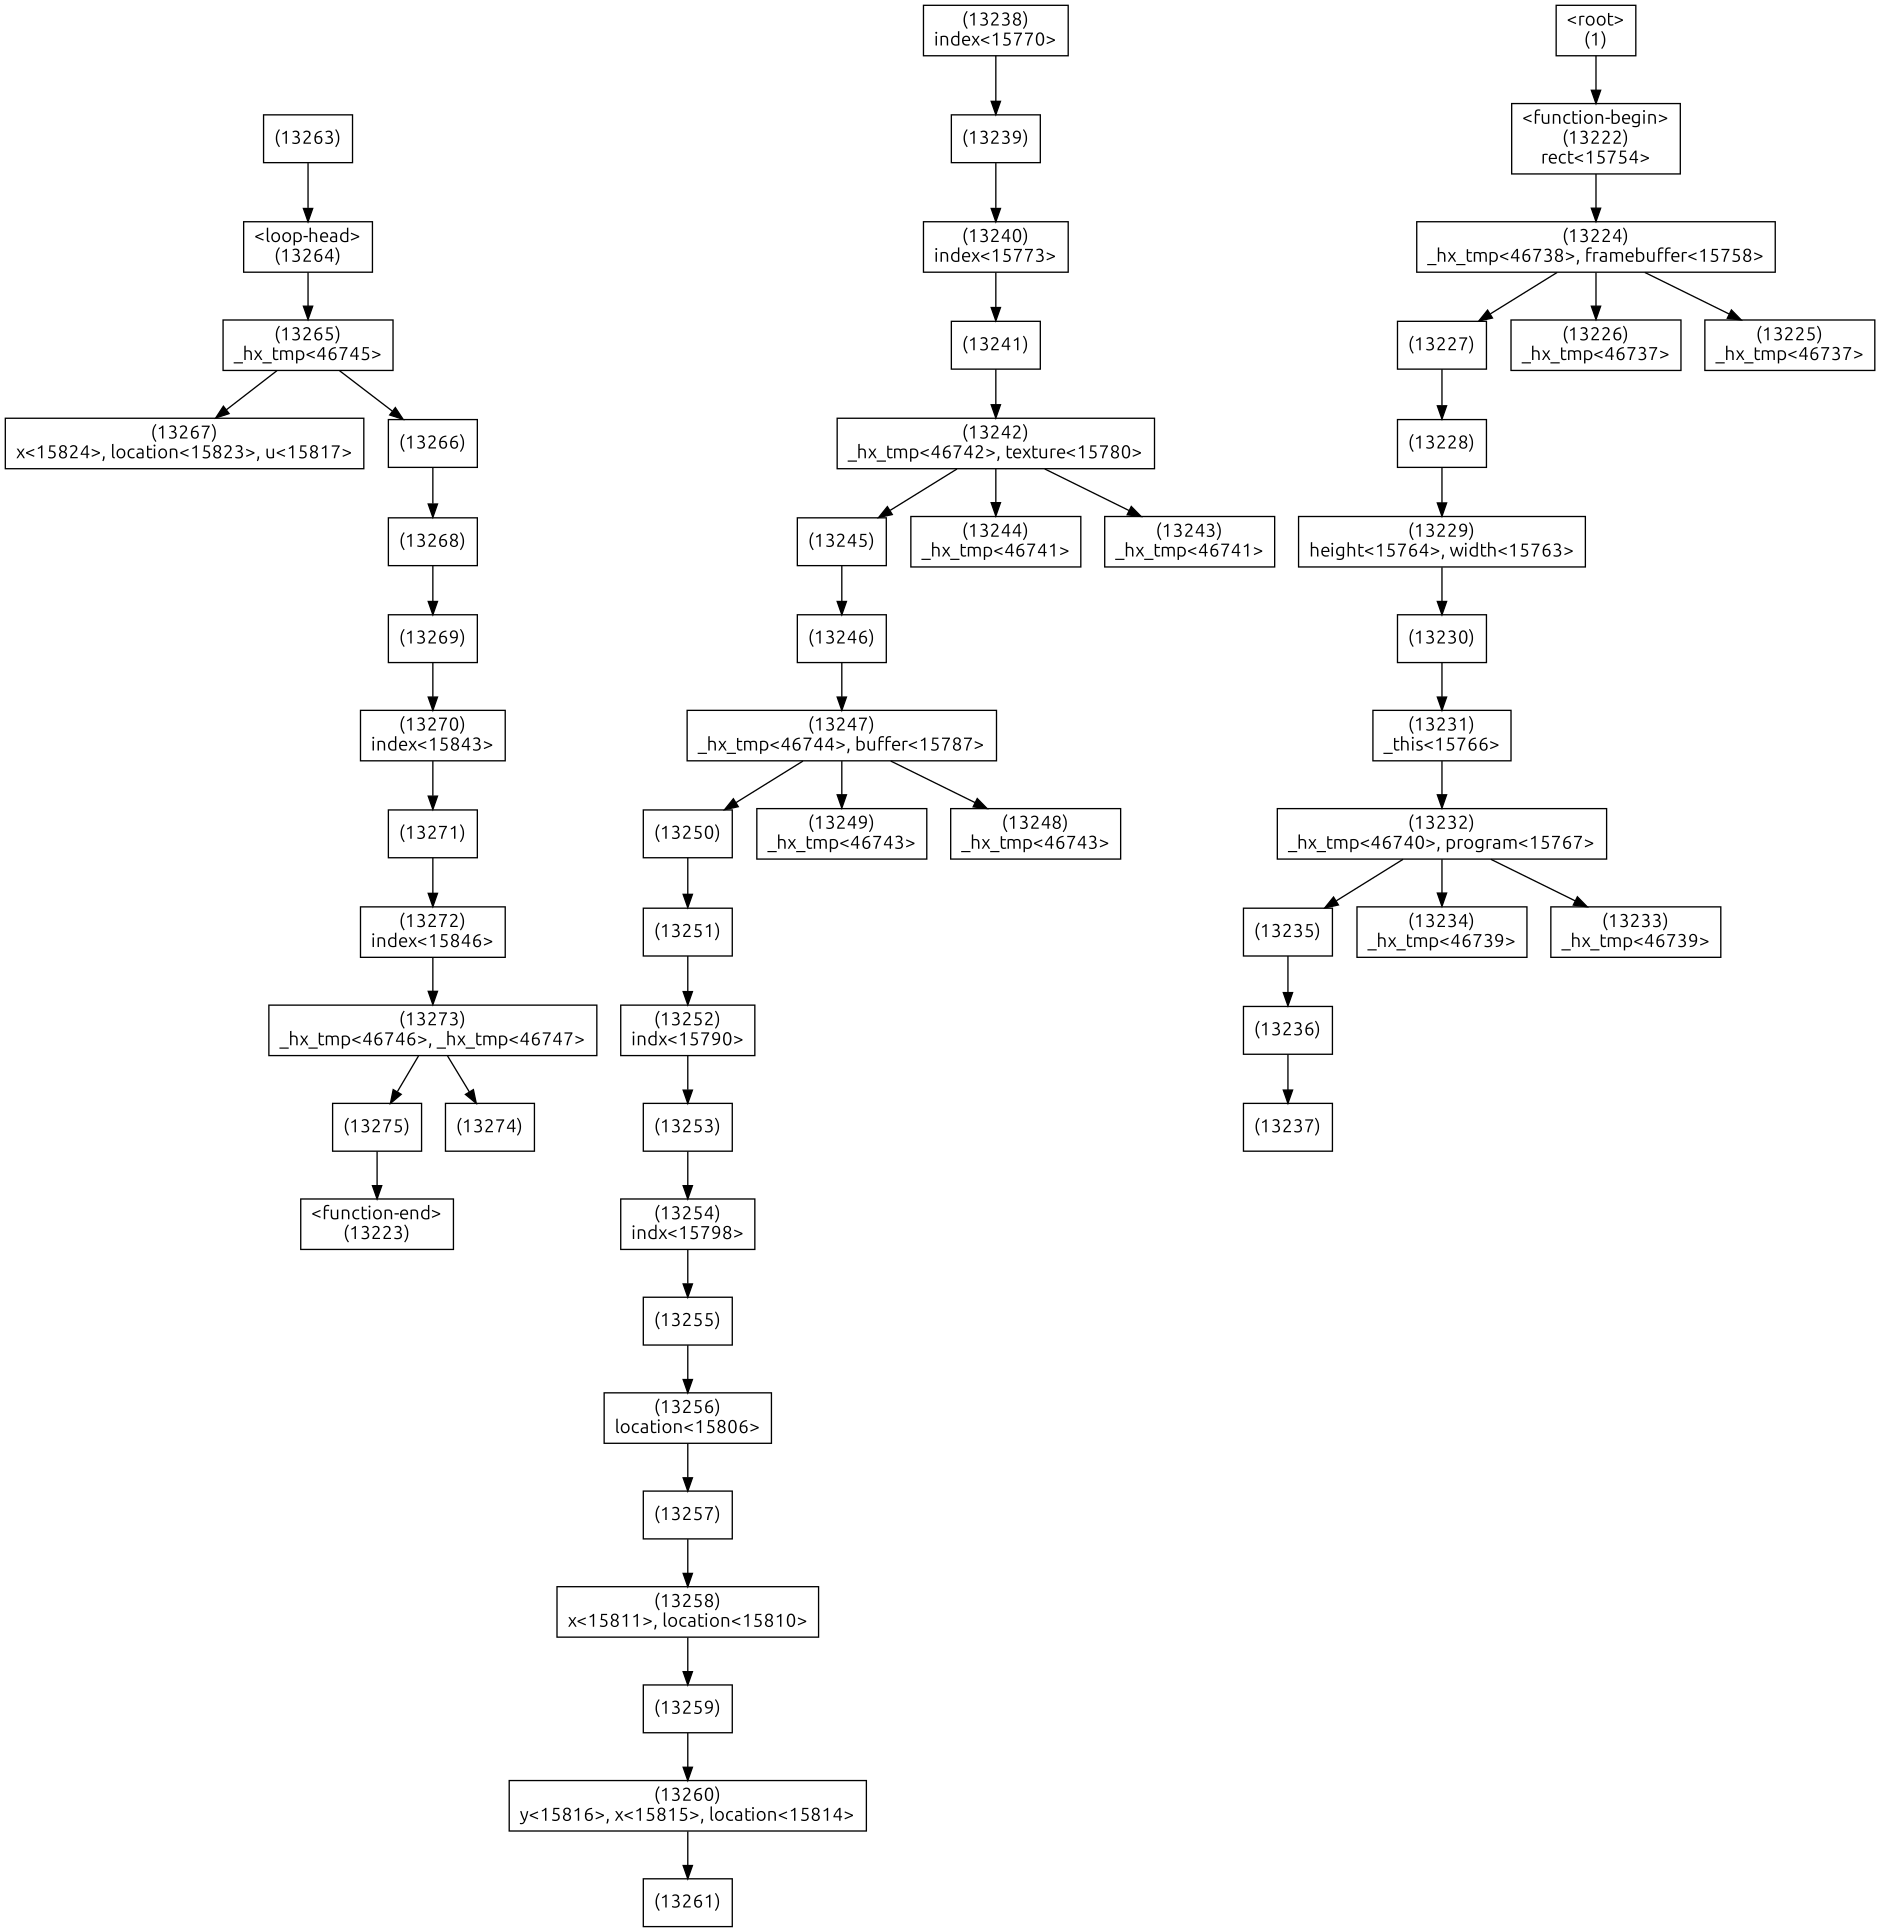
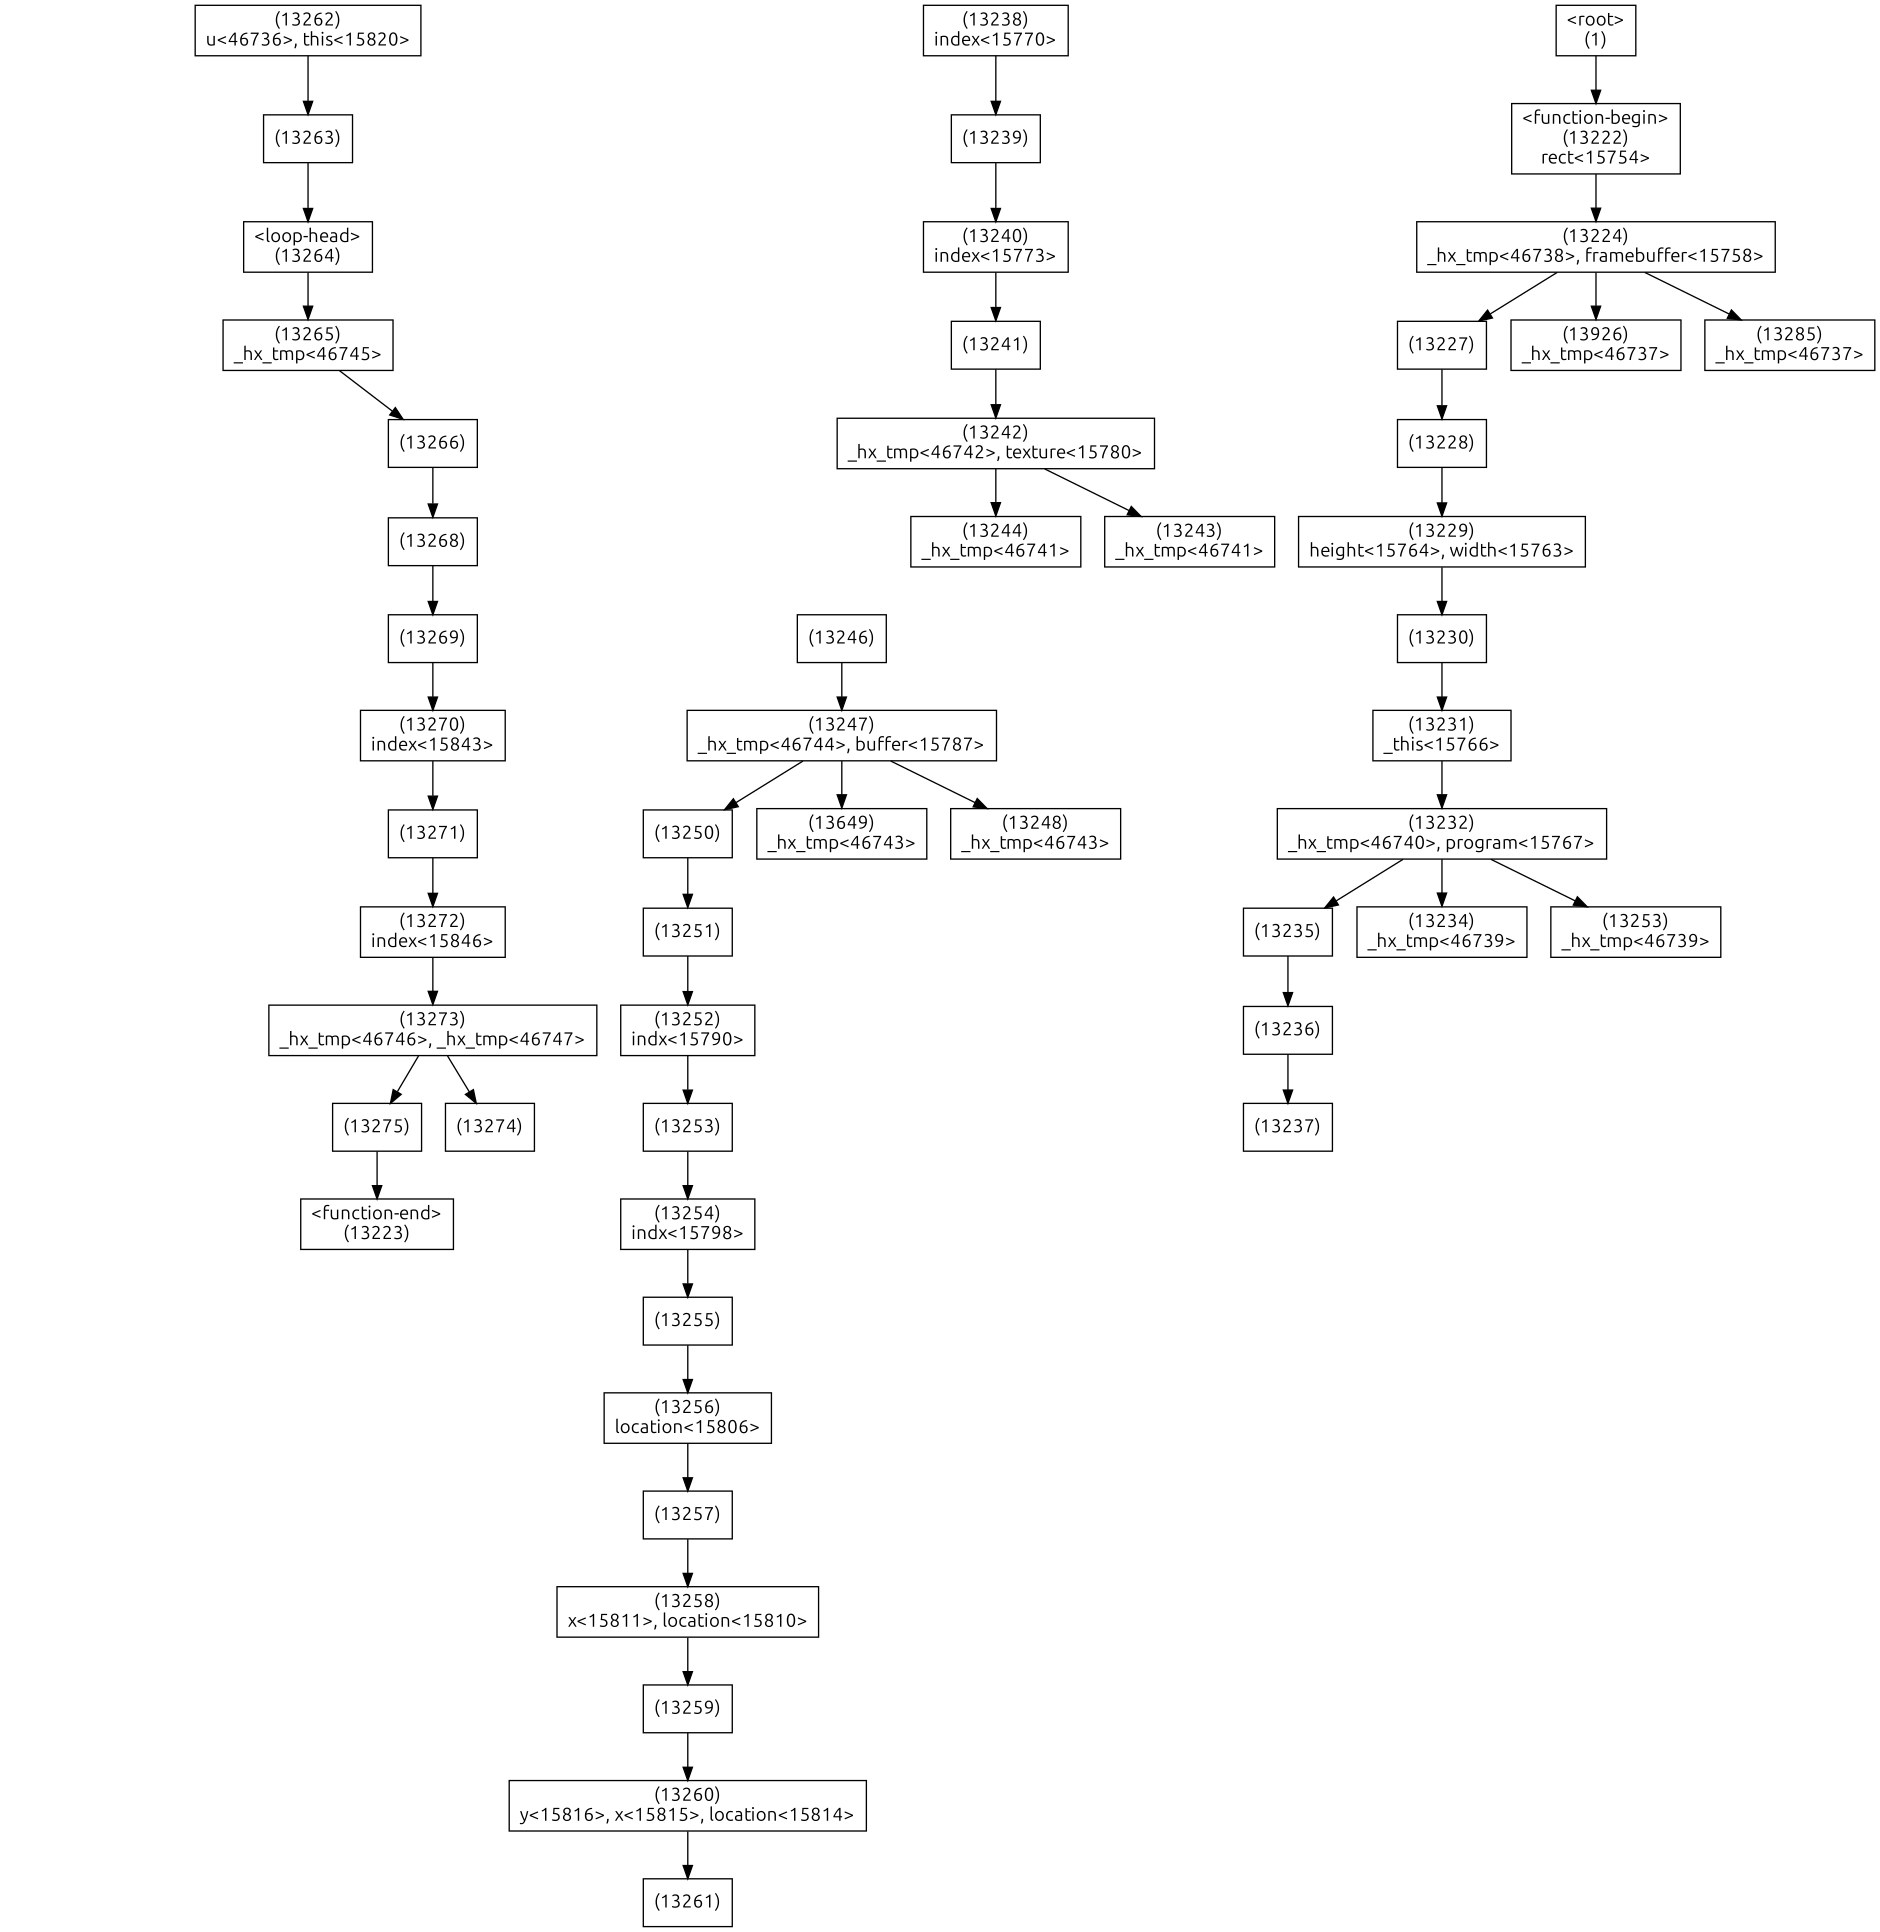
none -> (308, 31)
(1596, 345) -> (1596, 345)
(1790, 345) -> (1790, 345)
(185, 443) -> none
(842, 542) -> none
(842, 834) -> (842, 834)
(1636, 932) -> (1636, 932)
